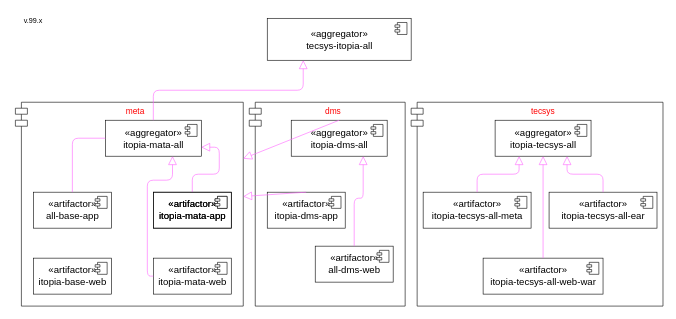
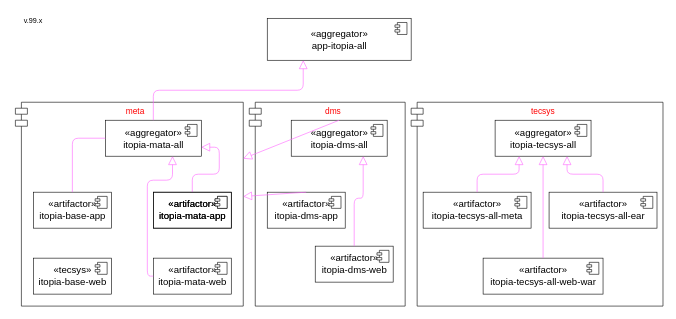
(340, 39) -> (340, 39)
(73, 210) -> (73, 210)
(355, 264) -> (355, 264)
(73, 276) -> (73, 276)
